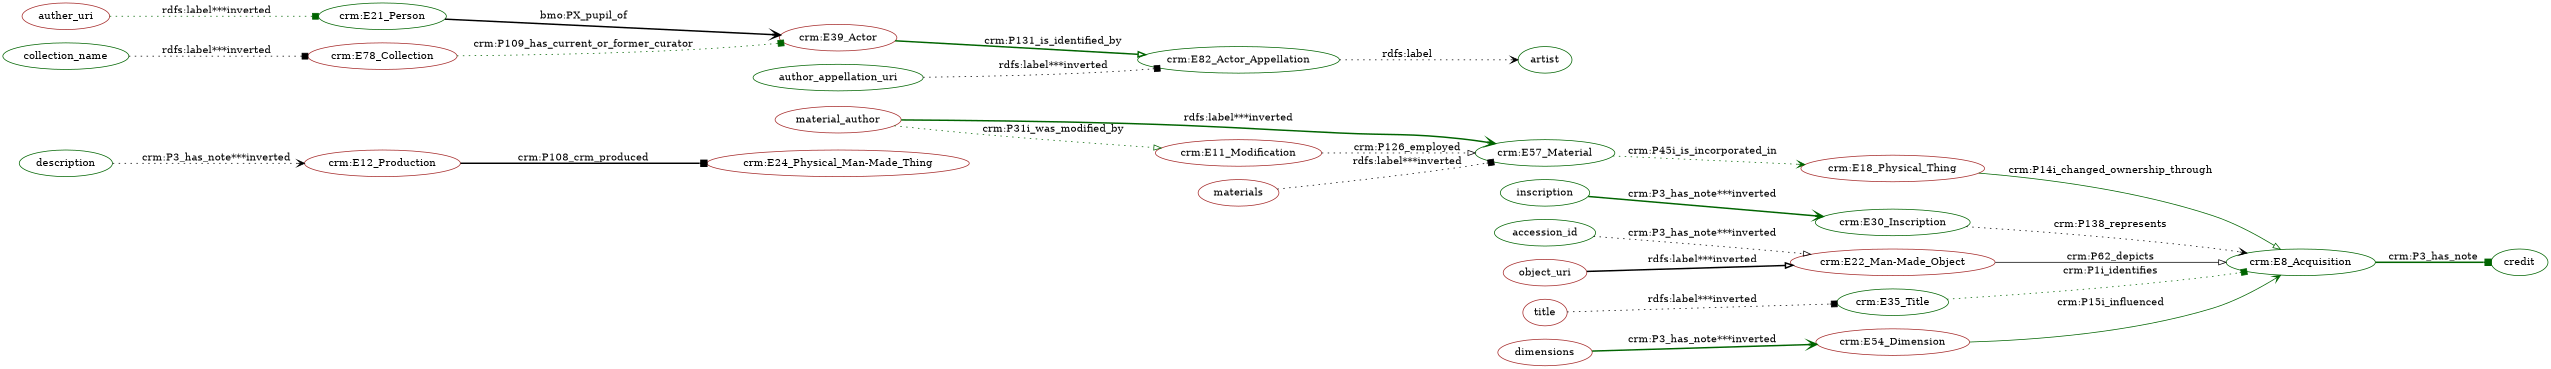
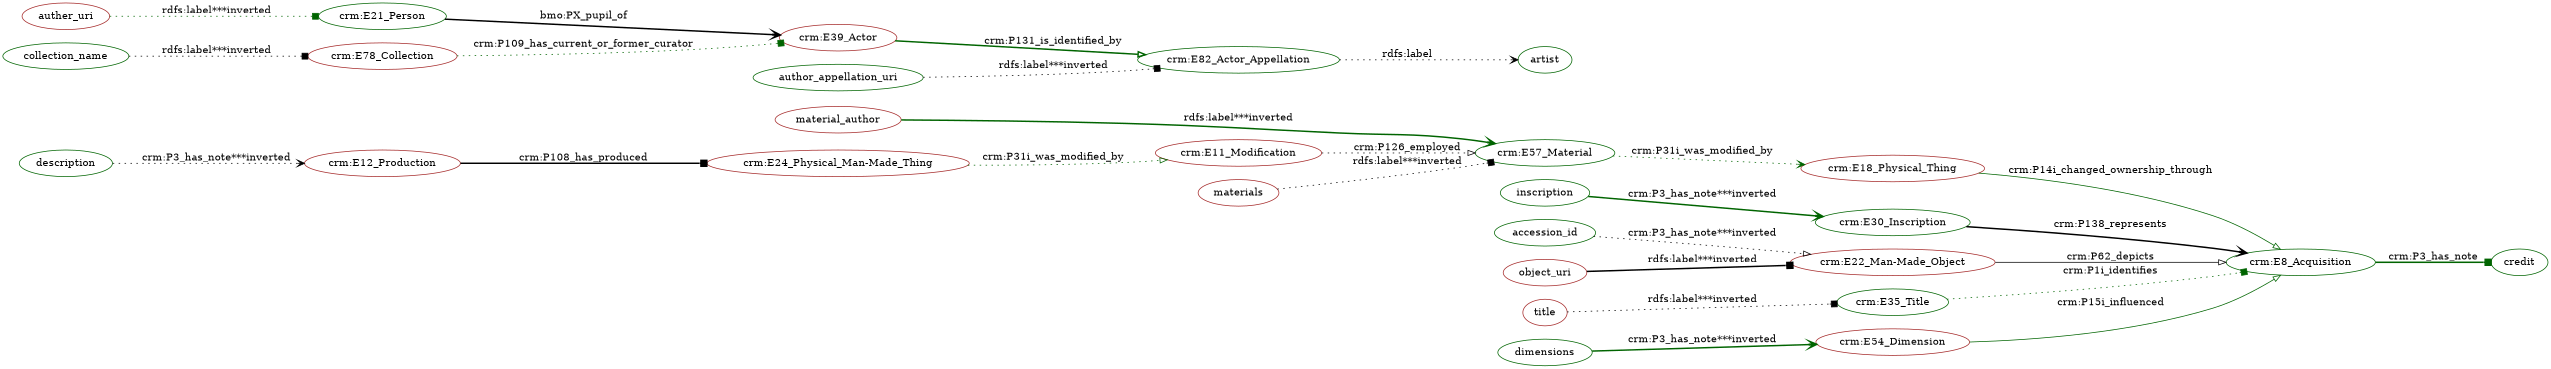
(1024, 138) -> (1064, 164)
(1703, 151) -> (1703, 151)
(584, 158) -> (584, 158)
(2103, 237) -> (2103, 237)
(1686, 268) -> (1686, 268)
(2126, 328) -> (2126, 328)
(1545, 352) -> (1545, 352)
